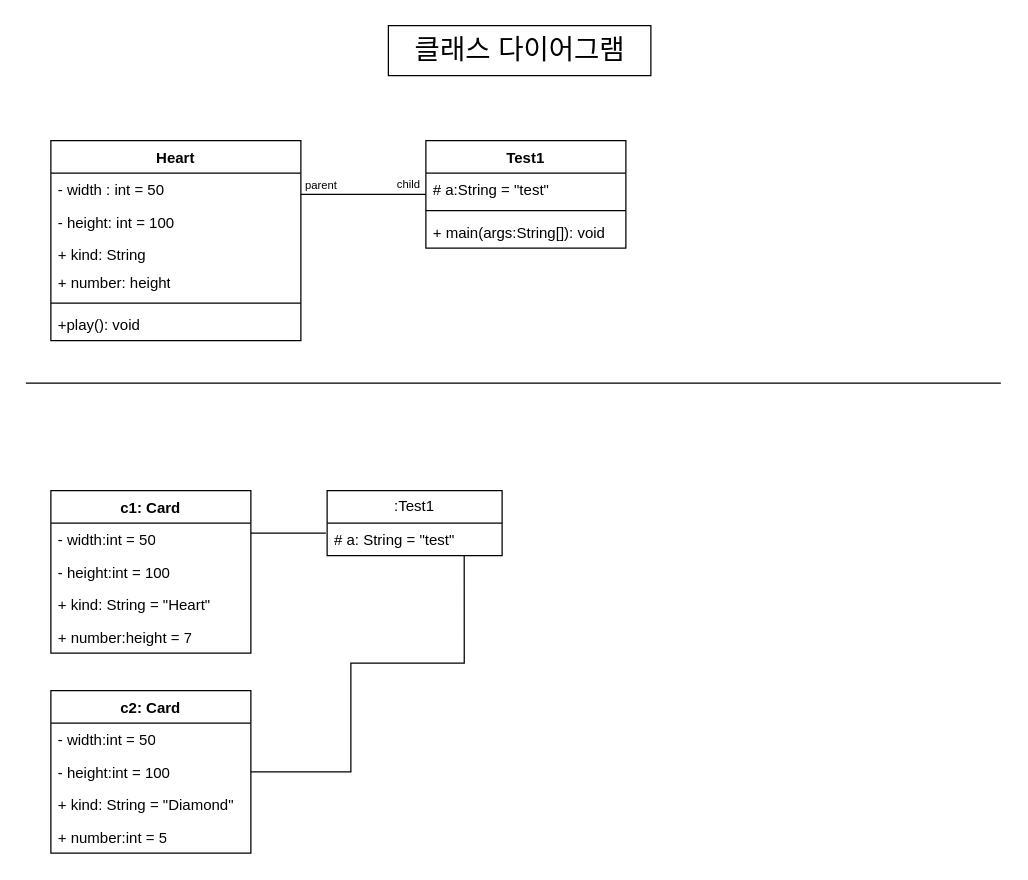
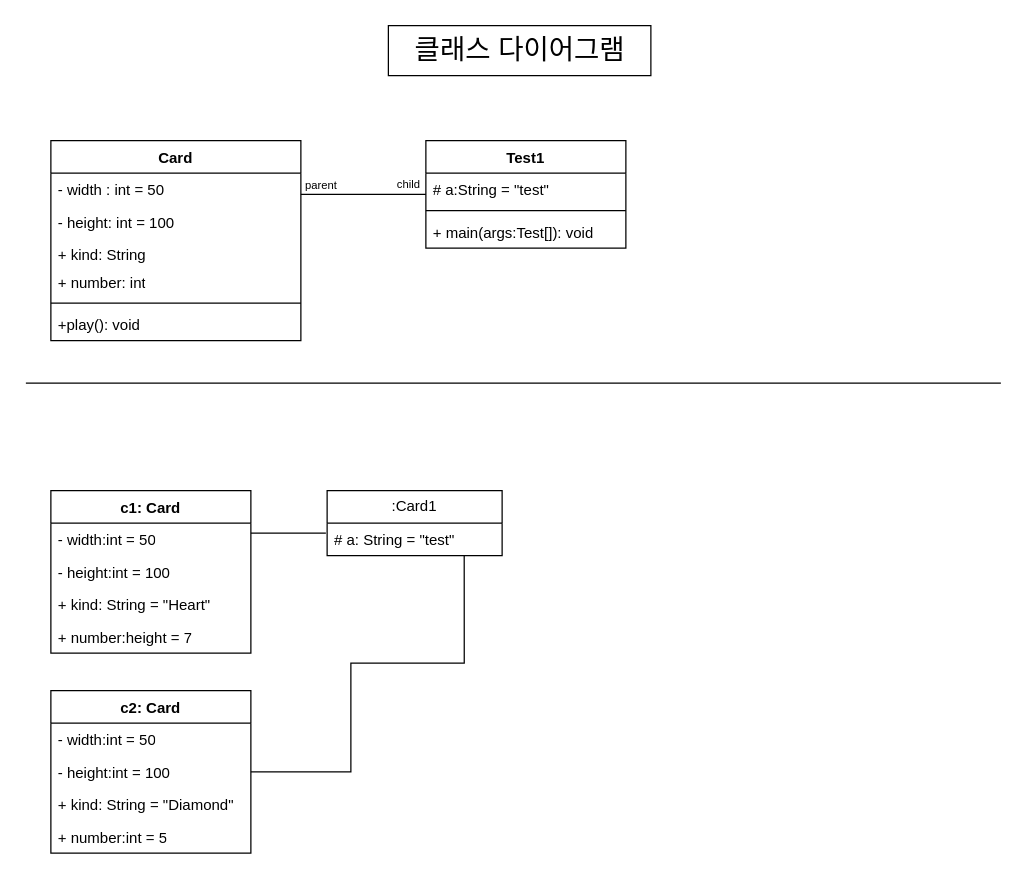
(176, 158) -> (176, 158)
(527, 242) -> (526, 233)
(118, 283) -> (105, 283)
(414, 507) -> (414, 507)
